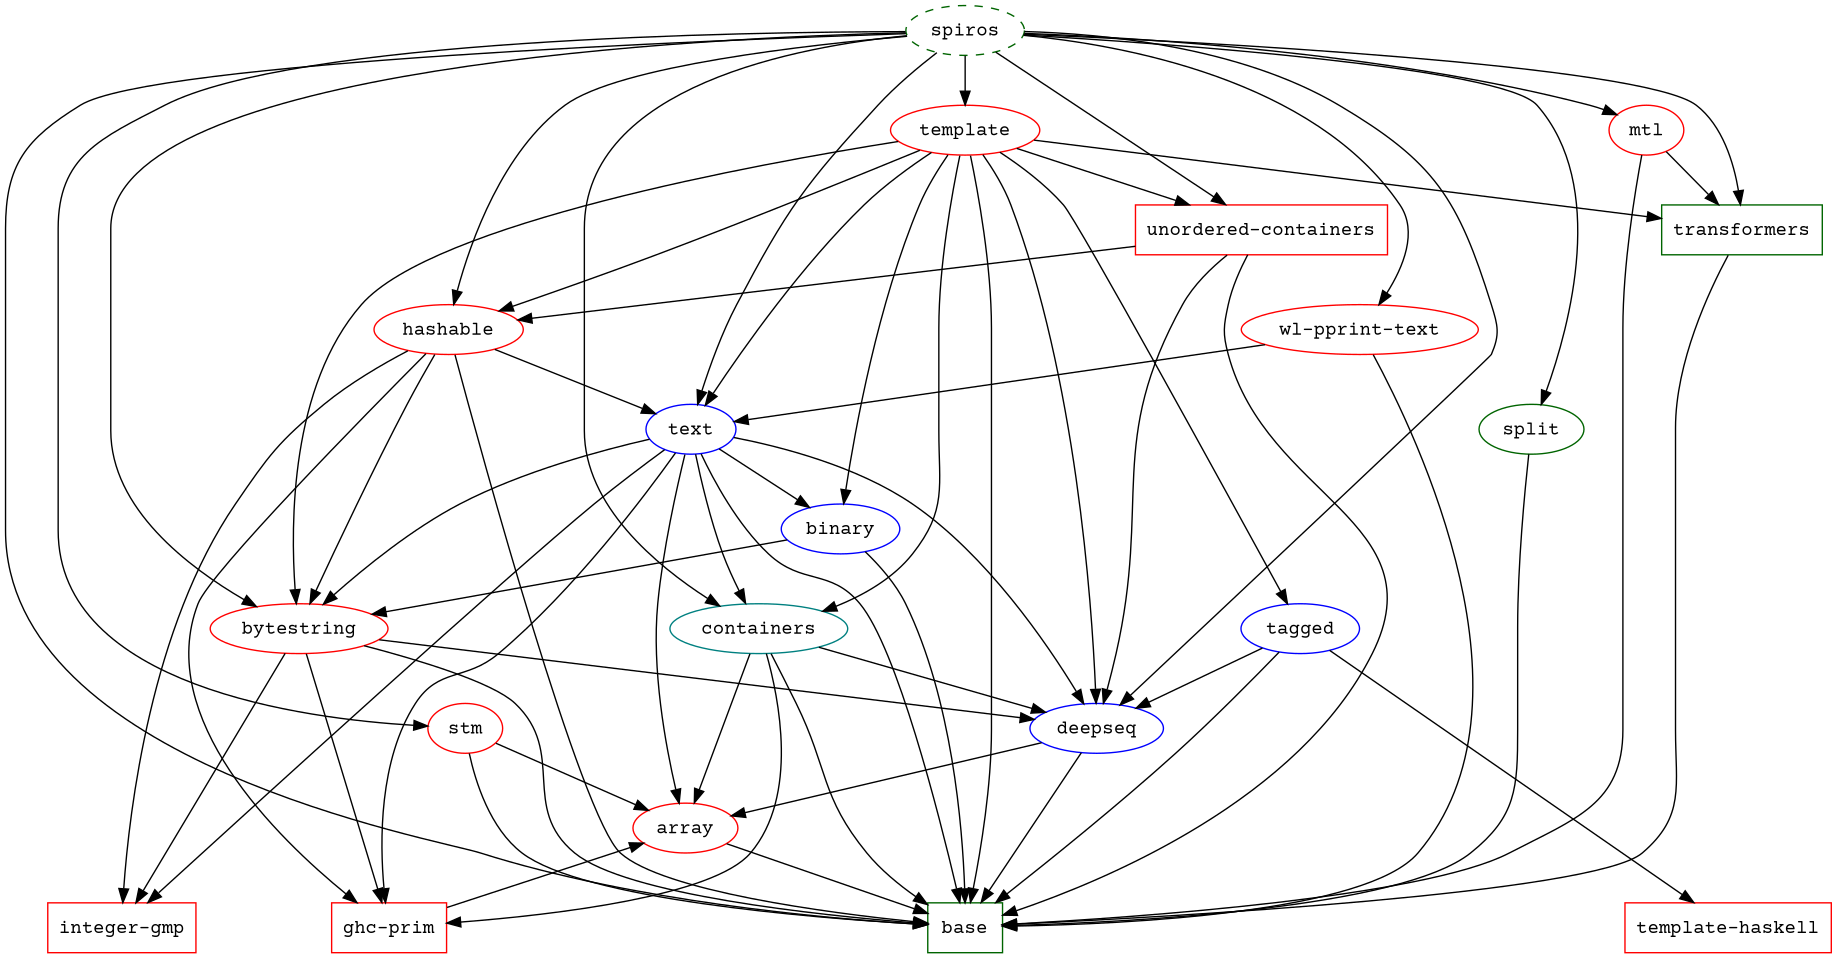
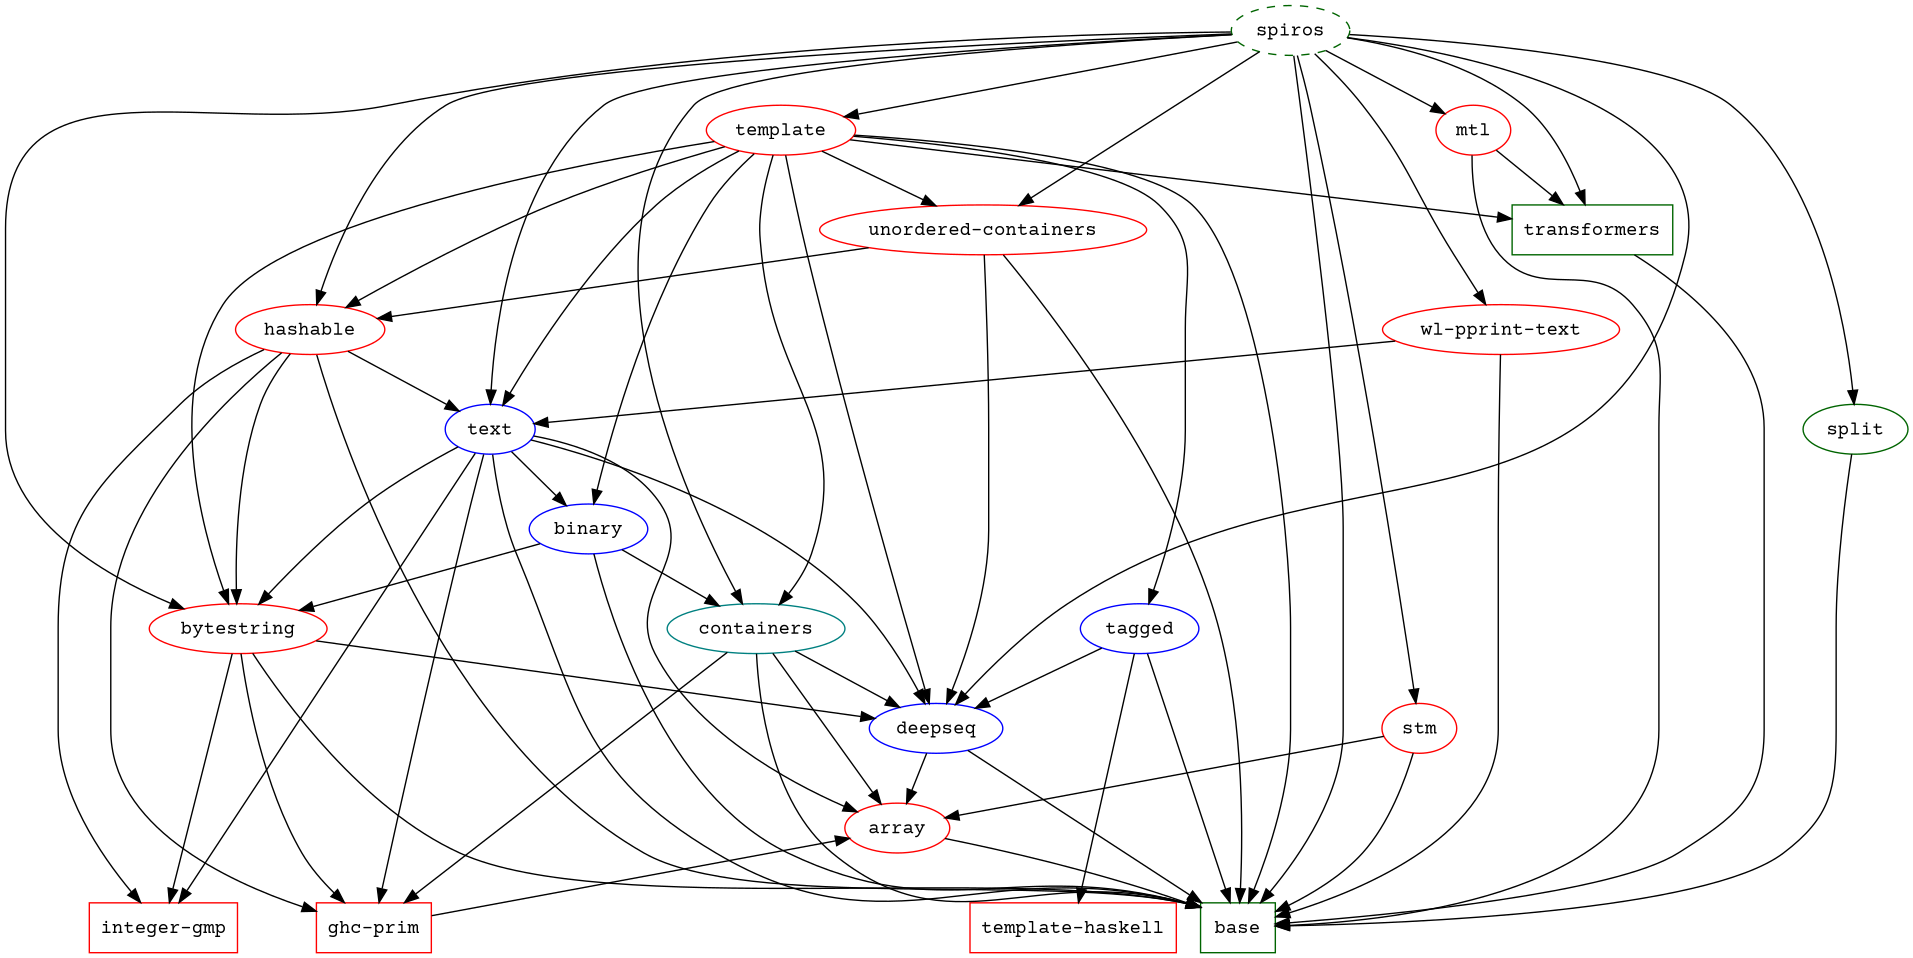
(1261, 230) -> (983, 230)
(713, 524) -> (671, 578)
